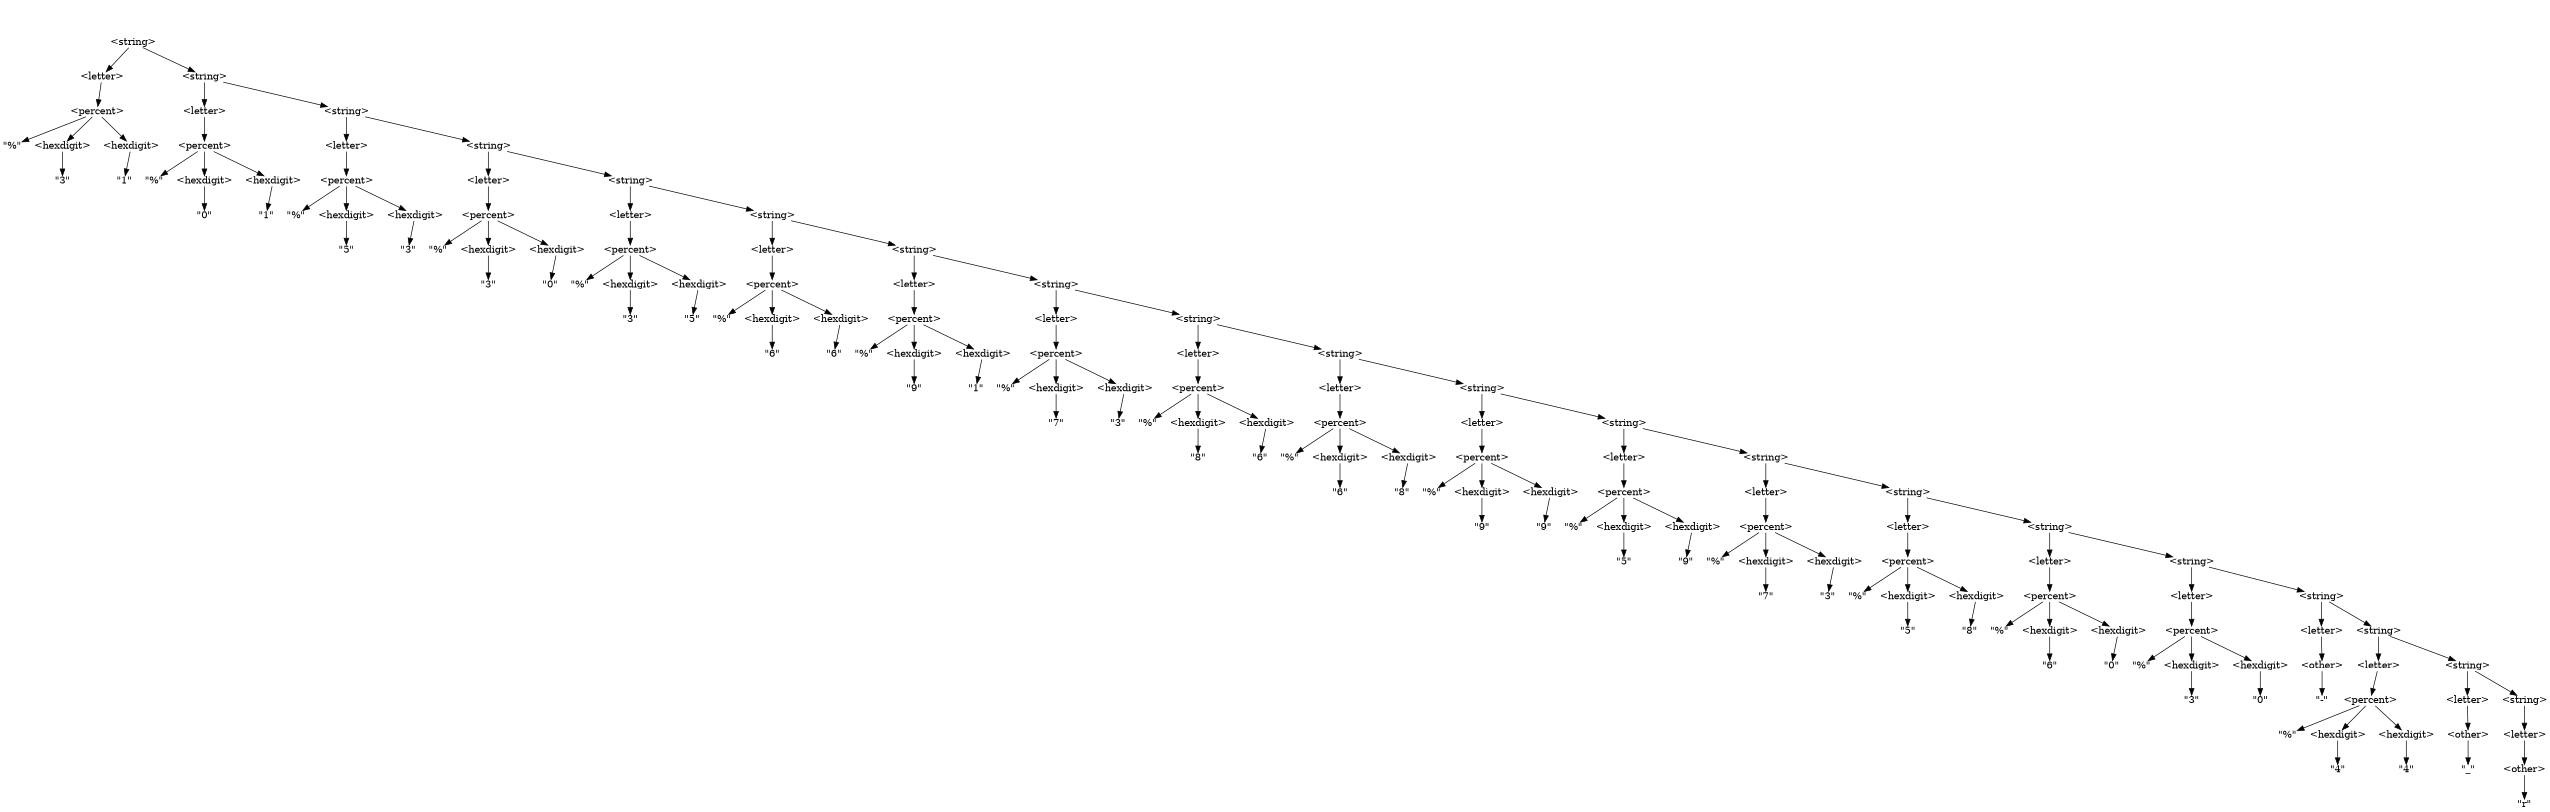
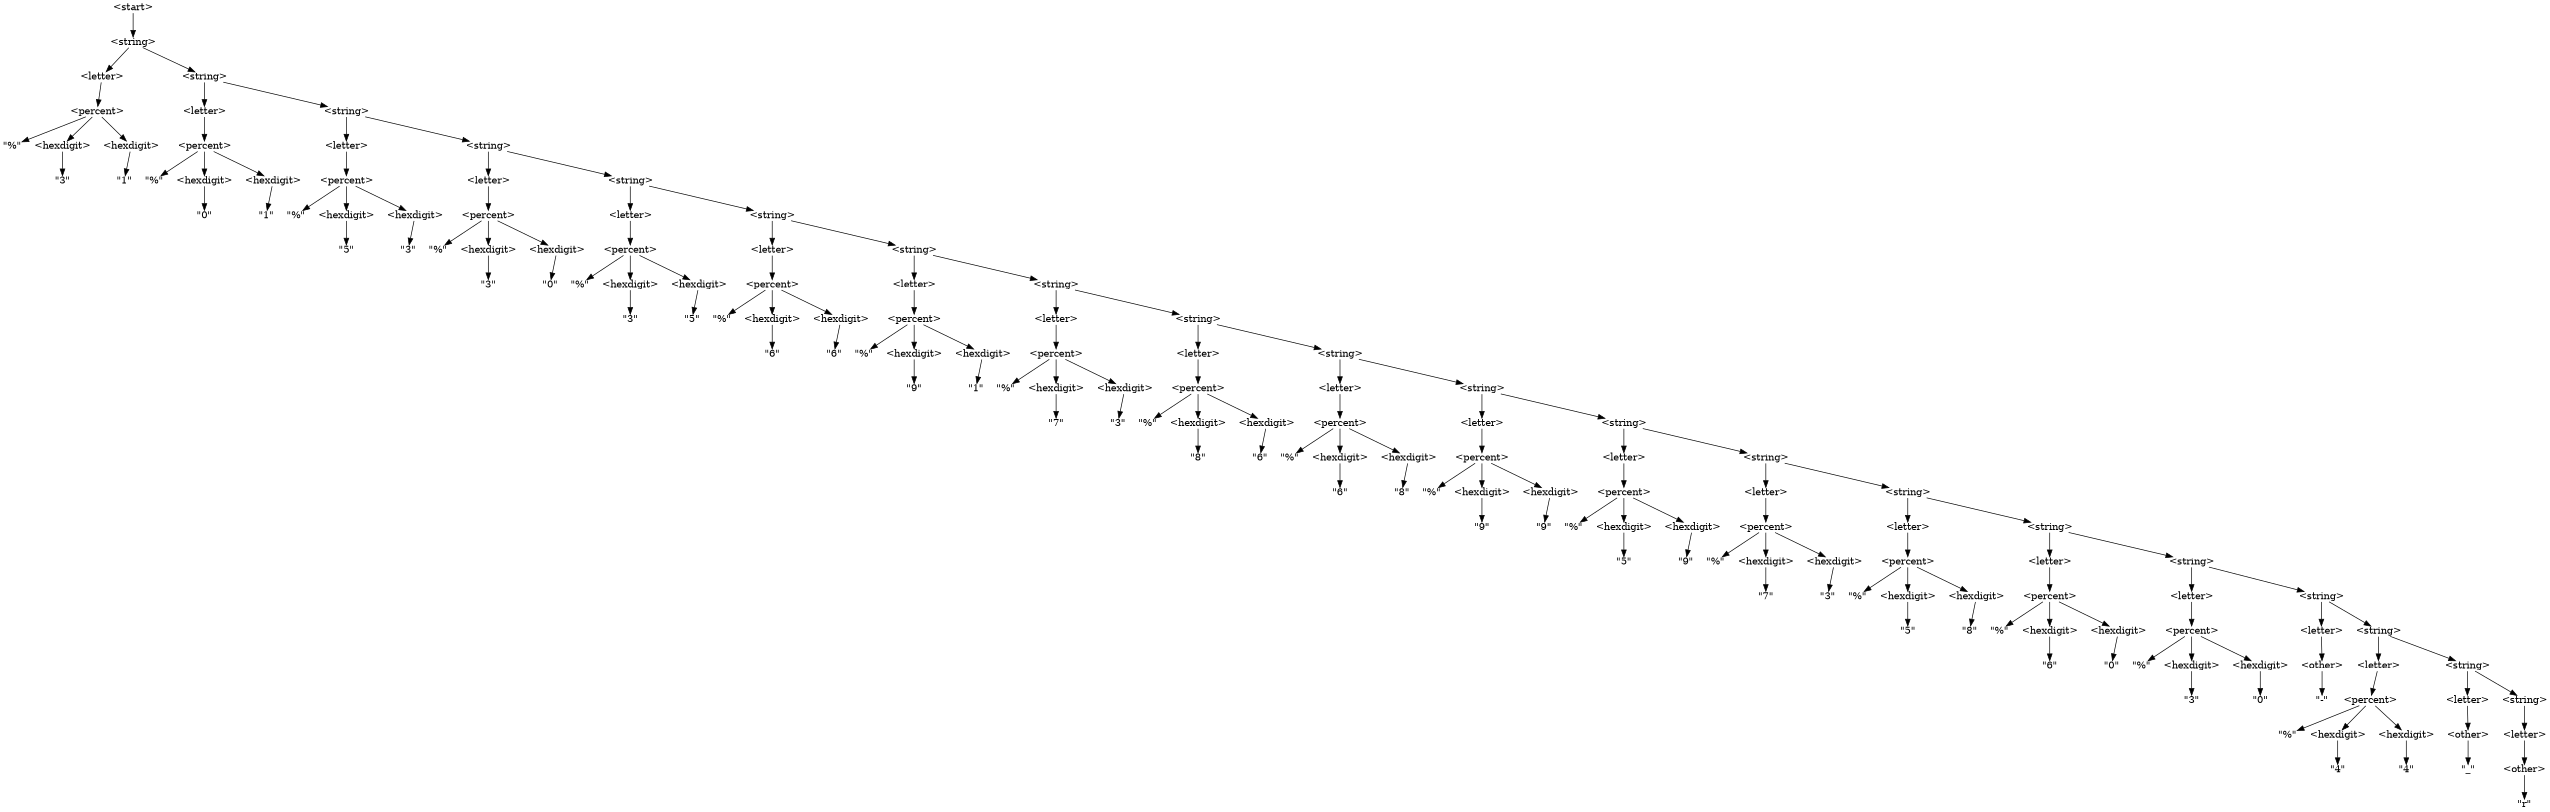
none -> (133, 8)
